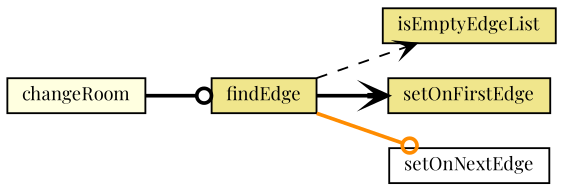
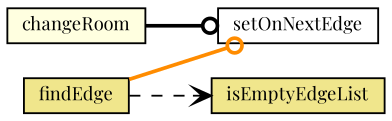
(171, 96) -> (174, 26)
(469, 96) -> none
